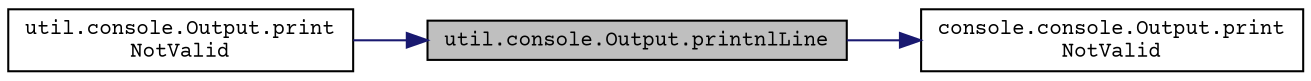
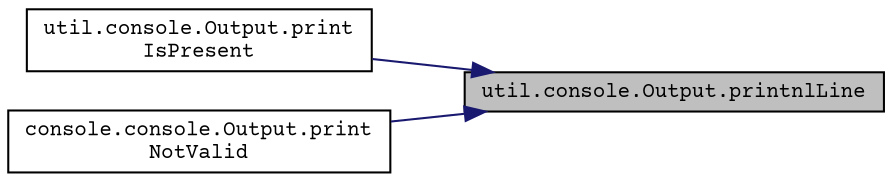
(181, 40) -> (199, 40)
(873, 40) -> (428, 118)
